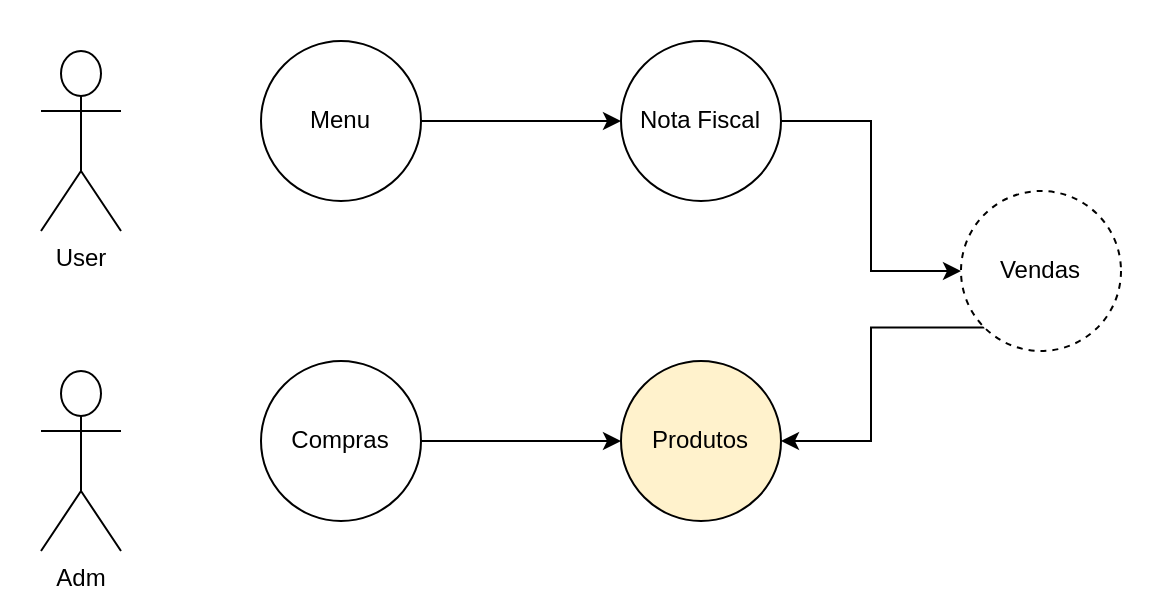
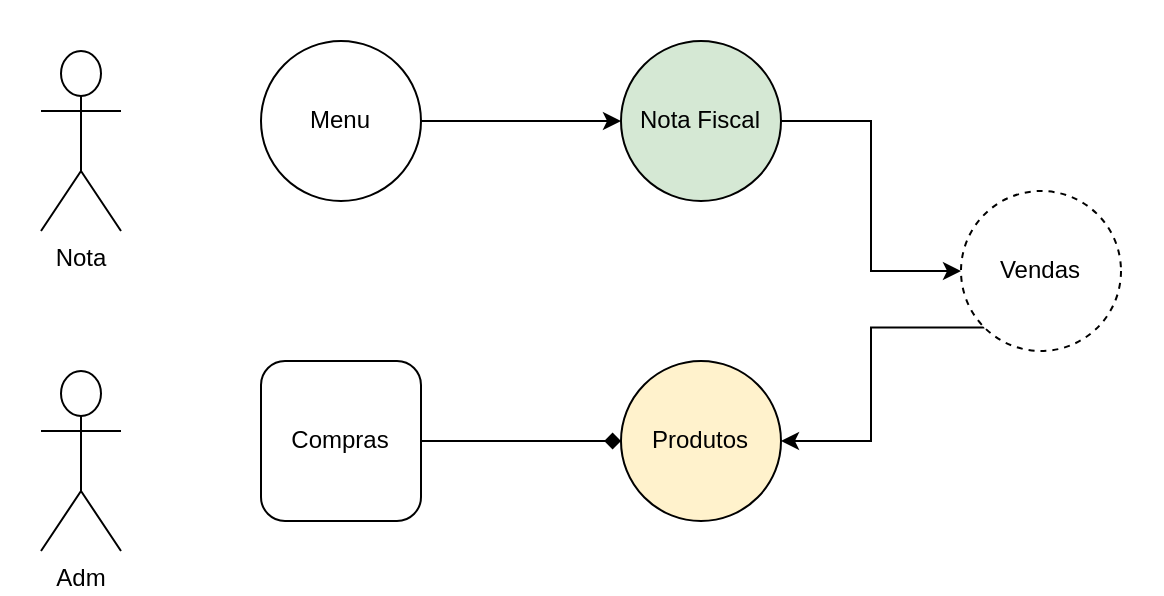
(701, 121) -> (701, 121)
(82, 259) -> (82, 259)
(341, 441) -> (341, 441)
(605, 441) -> (604, 441)
